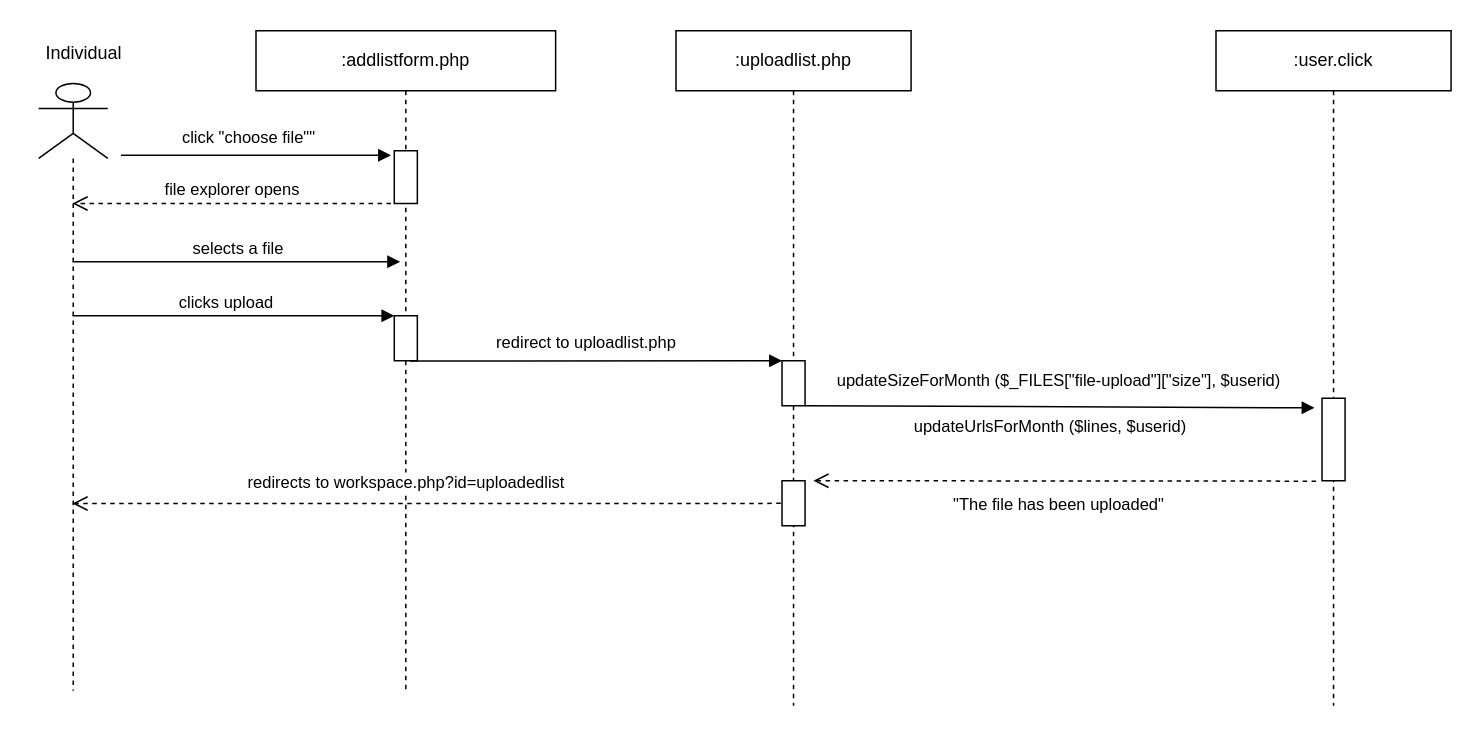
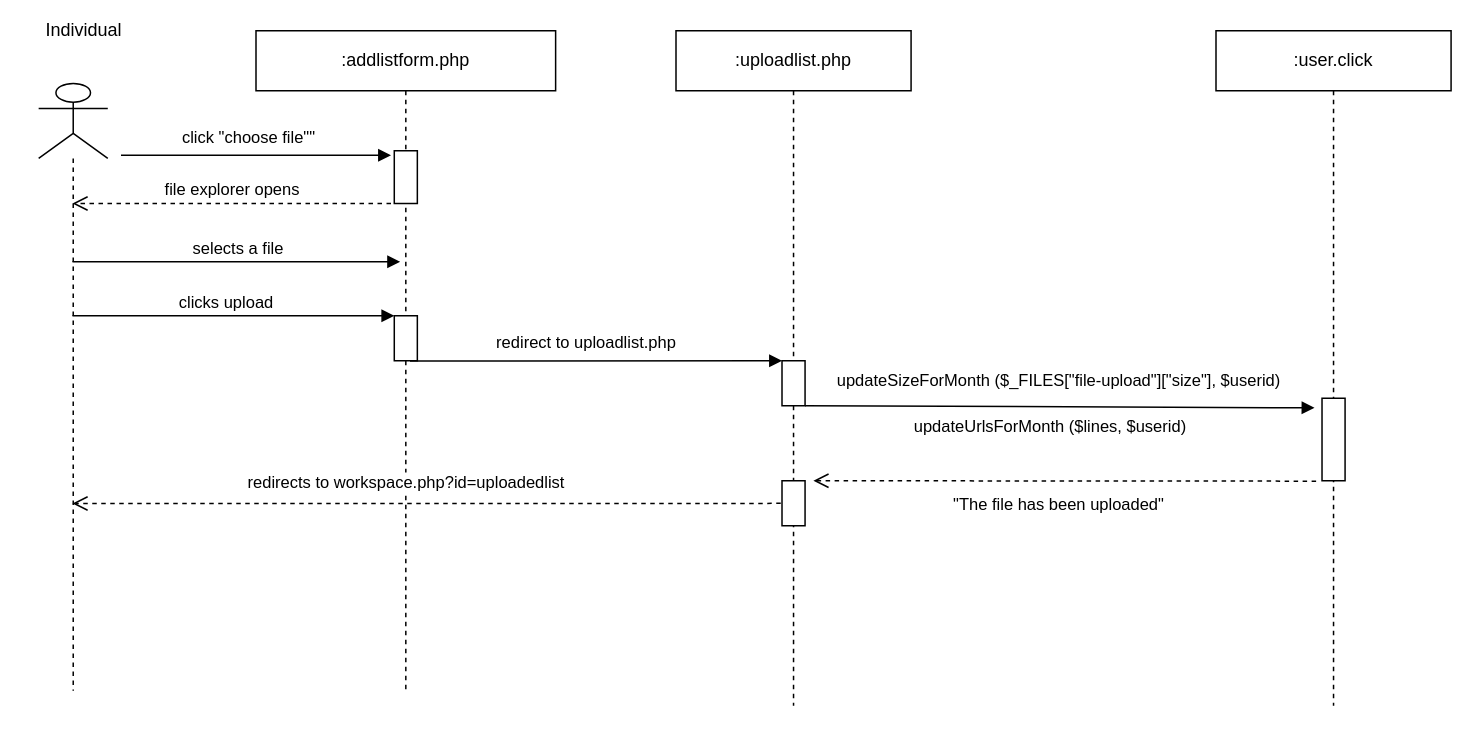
(83, 53) -> (83, 31)
